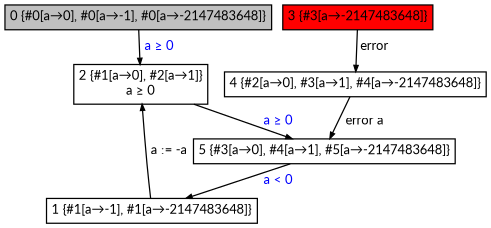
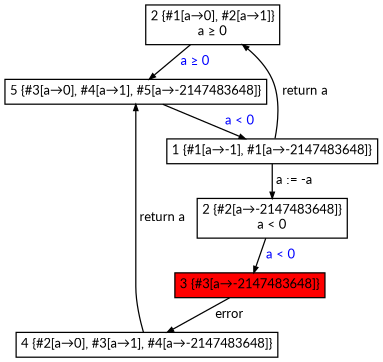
(138, 17) -> none
(363, 122) -> (161, 218)
(167, 151) -> (303, 92)
none -> (272, 218)
